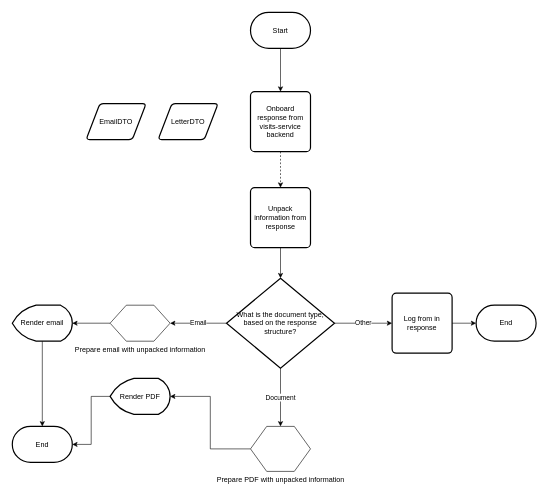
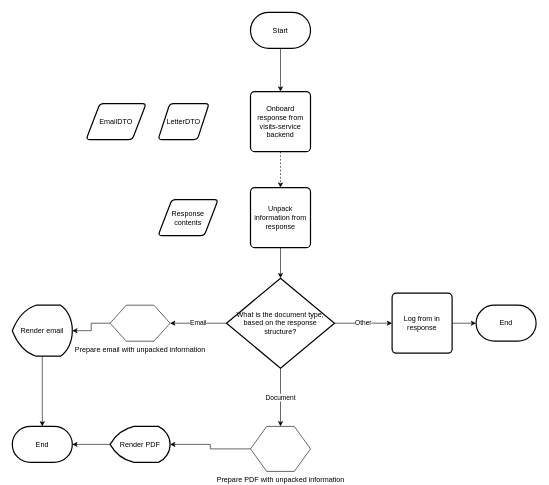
(188, 122) -> (184, 122)
none -> (188, 218)
(42, 323) -> (42, 331)
(140, 396) -> (140, 444)
